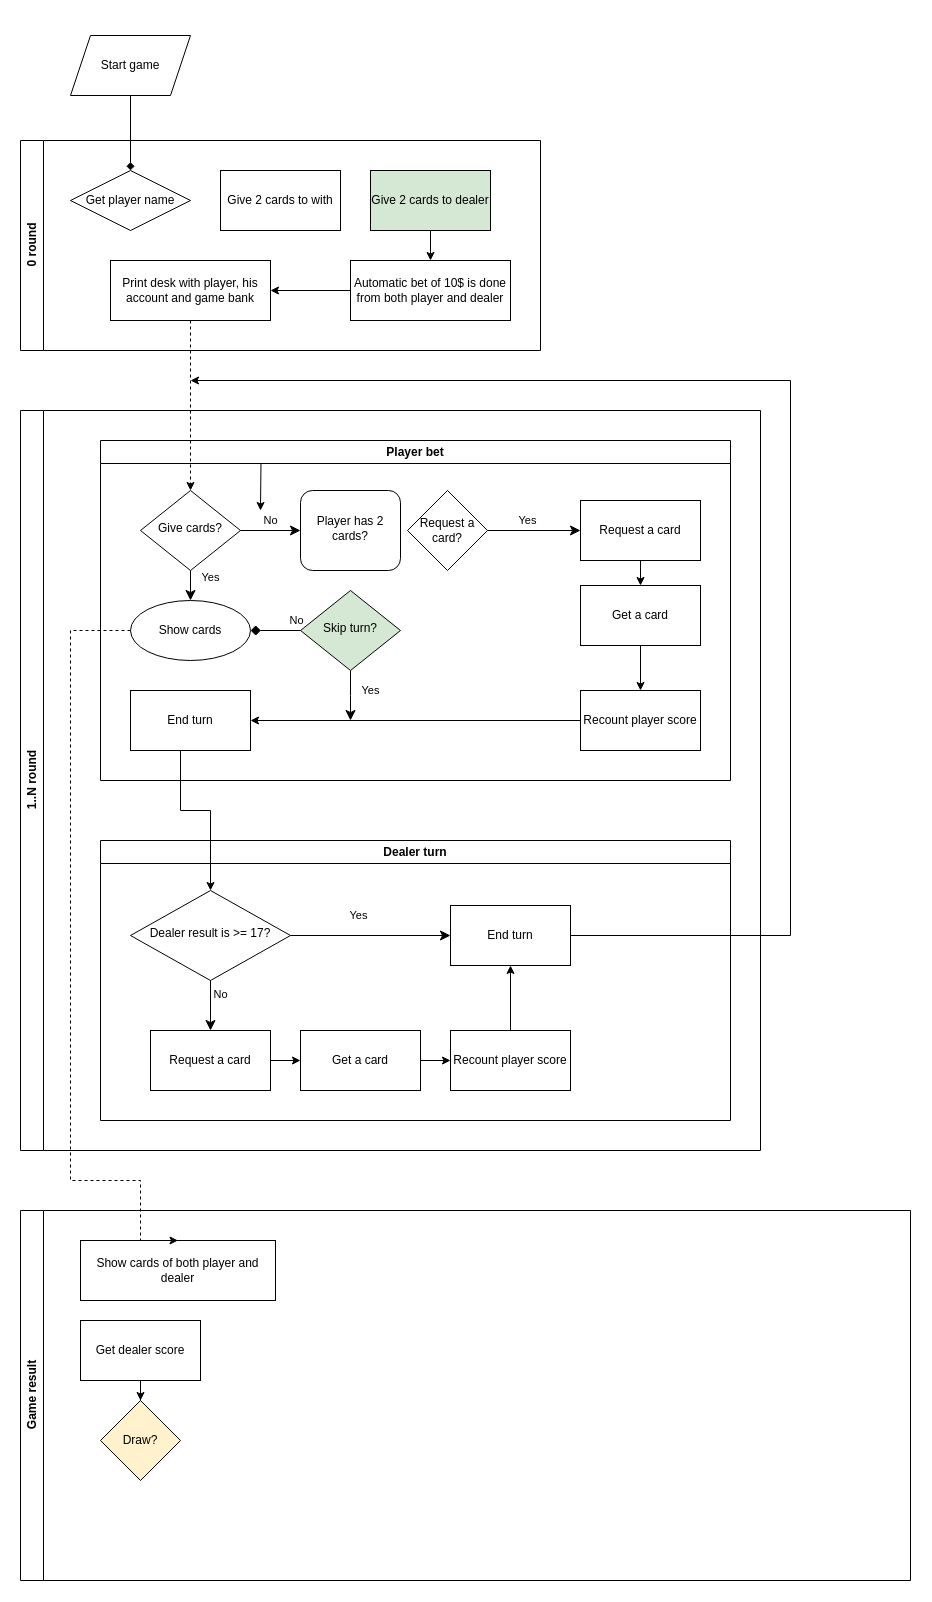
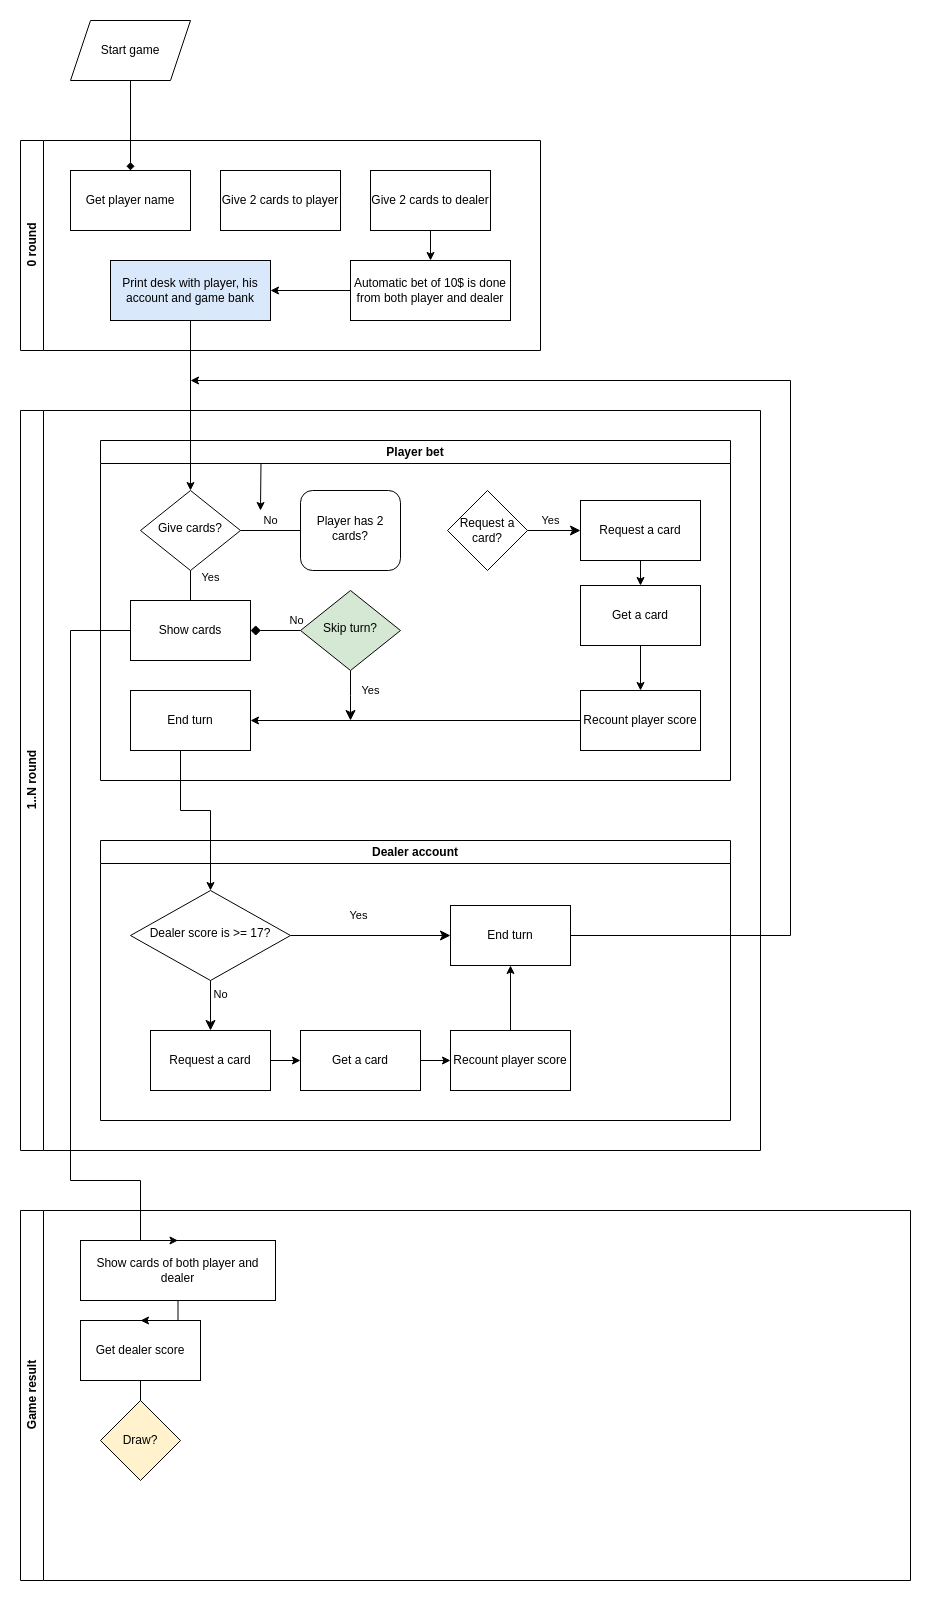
(131, 66) -> (131, 51)
(131, 201) -> (131, 201)
(281, 201) -> (281, 201)
(431, 201) -> (431, 201)
(191, 291) -> (191, 291)
(191, 403) -> (191, 403)
(291, 531) -> (294, 531)
(448, 531) -> (488, 531)
(191, 591) -> (191, 594)
(191, 631) -> (191, 631)
(416, 853) -> (416, 853)
(211, 934) -> (211, 934)
(71, 942) -> (71, 942)
none -> (178, 1312)
(141, 1392) -> (141, 1395)
